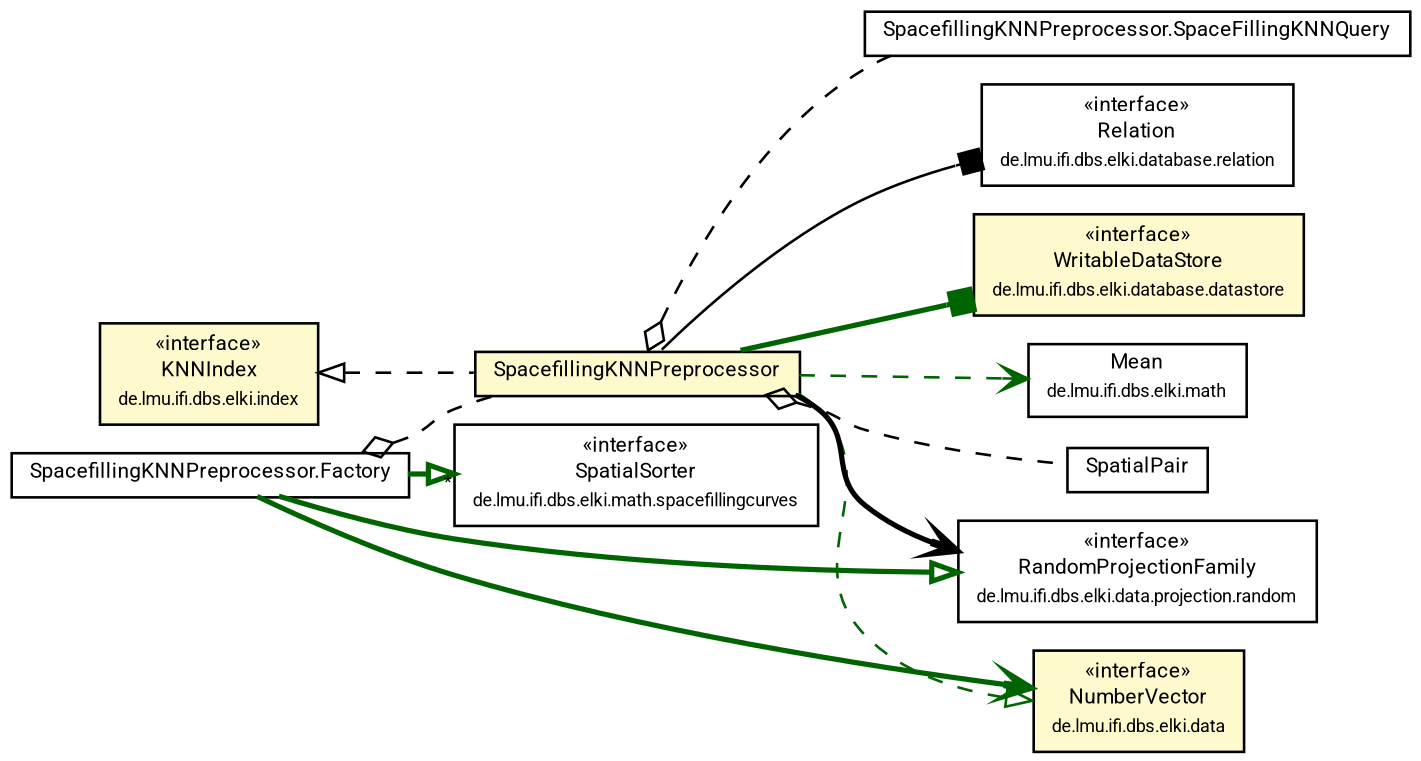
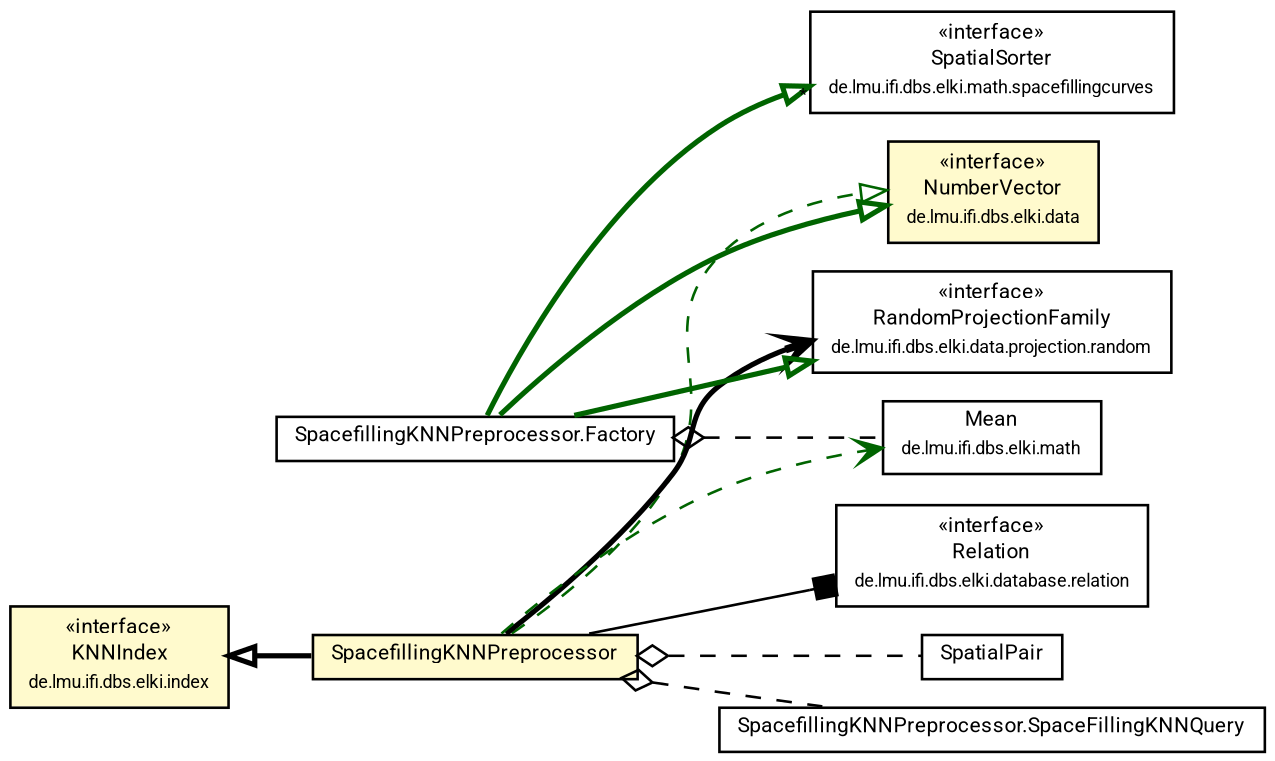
(1138, 264) -> none
(409, 373) -> (283, 656)
(444, 414) -> (793, 438)
(624, 618) -> (665, 286)
